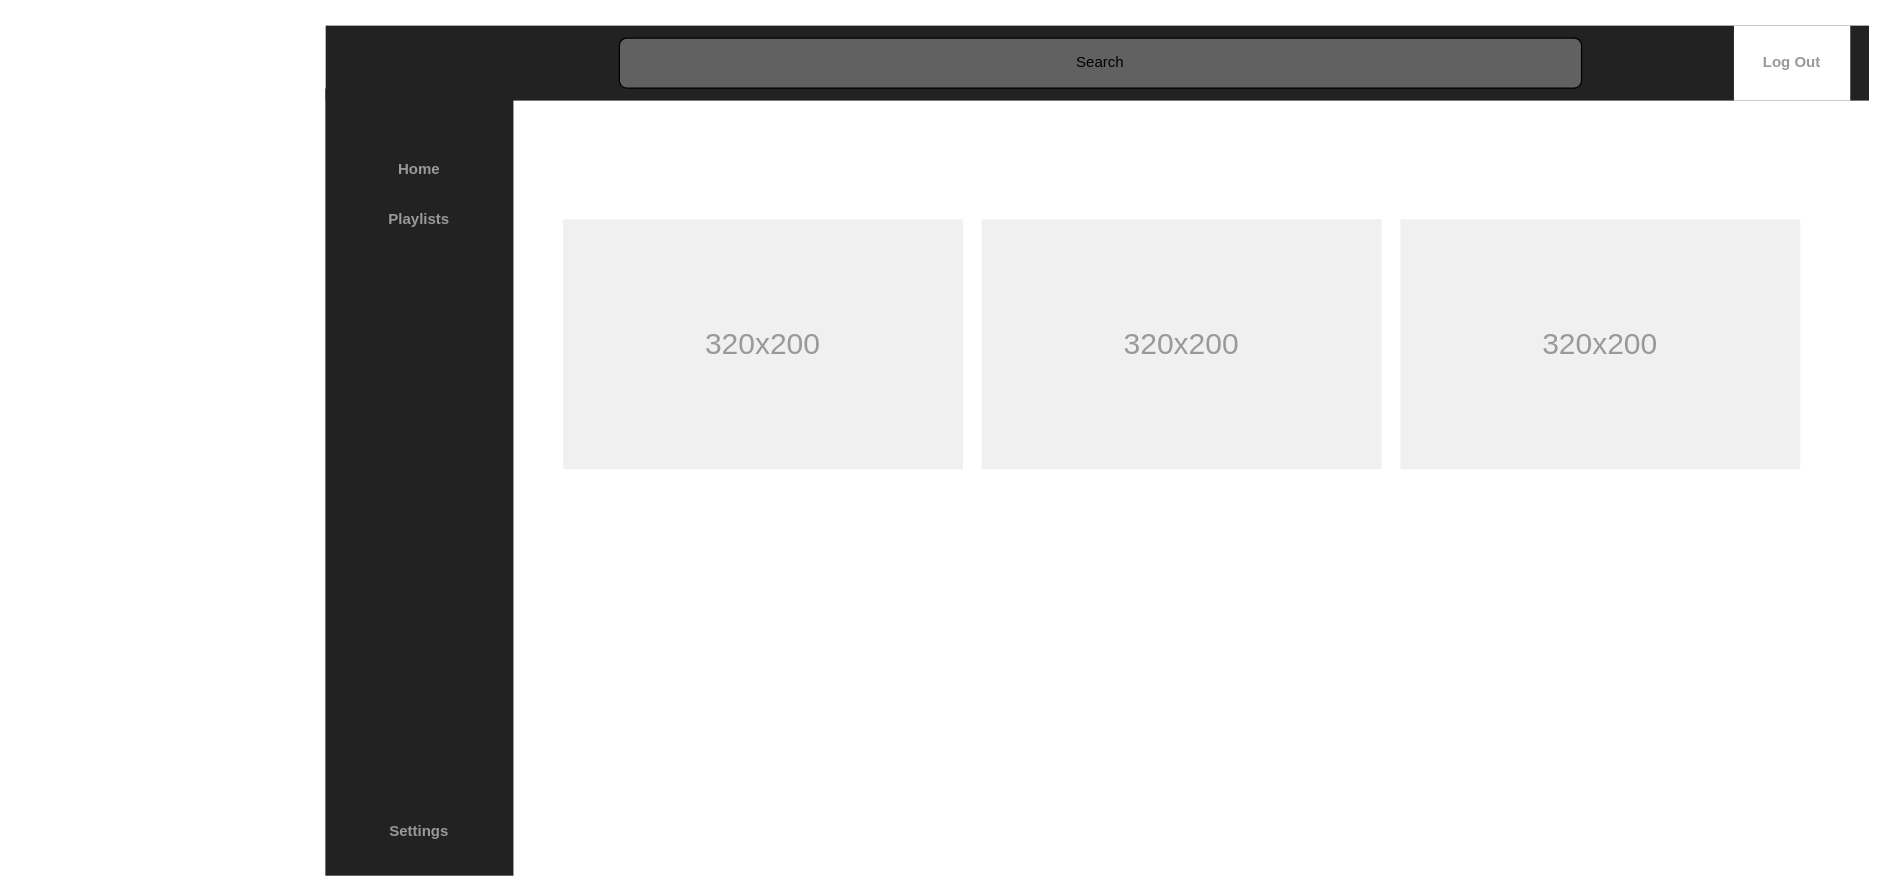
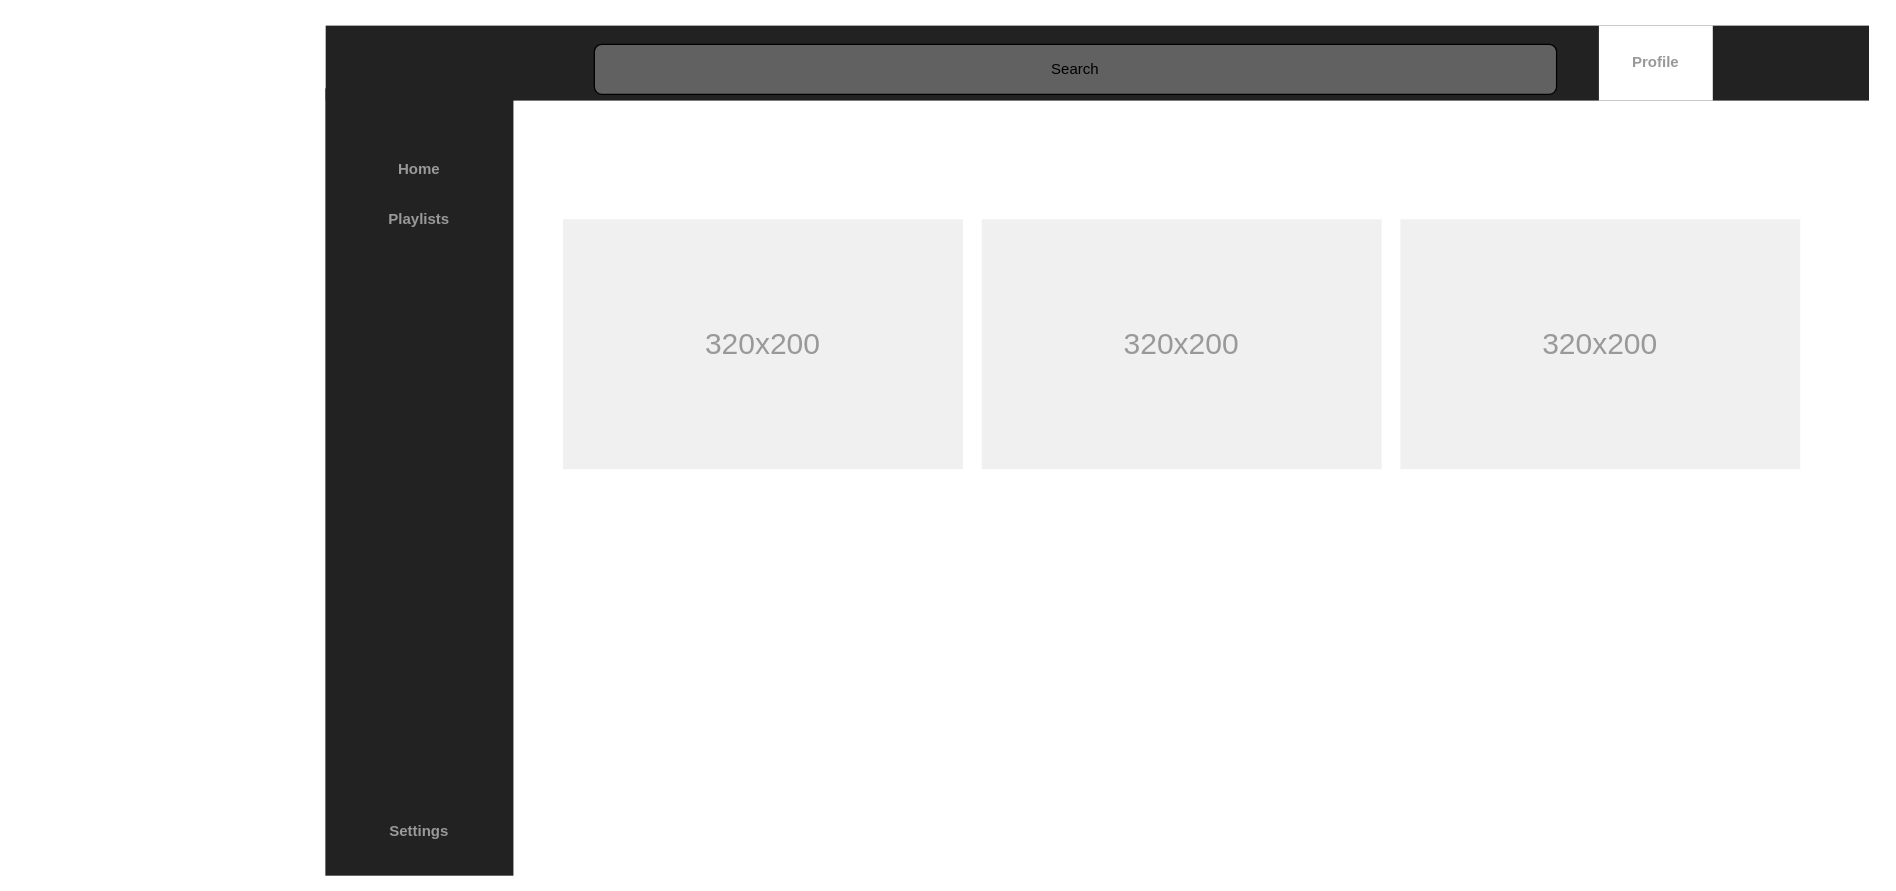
(1101, 63) -> (1076, 69)
none -> (1656, 63)
(1792, 63) -> none
